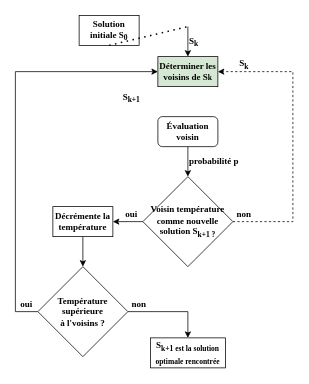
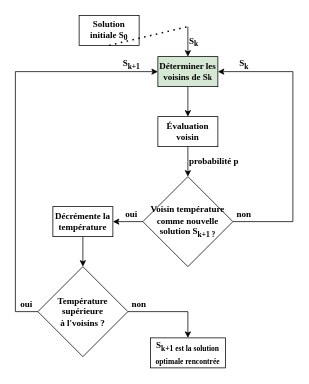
(132, 98) -> (132, 64)
none -> (188, 110)
(188, 132) -> (188, 132)
(293, 142) -> (293, 142)
